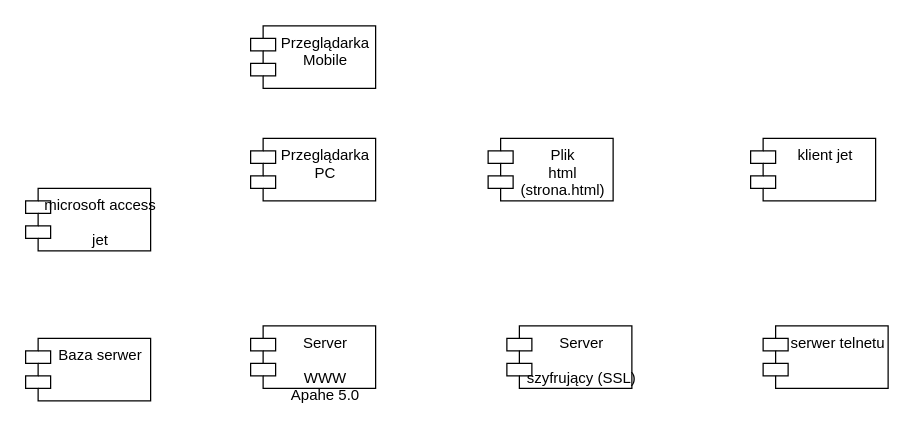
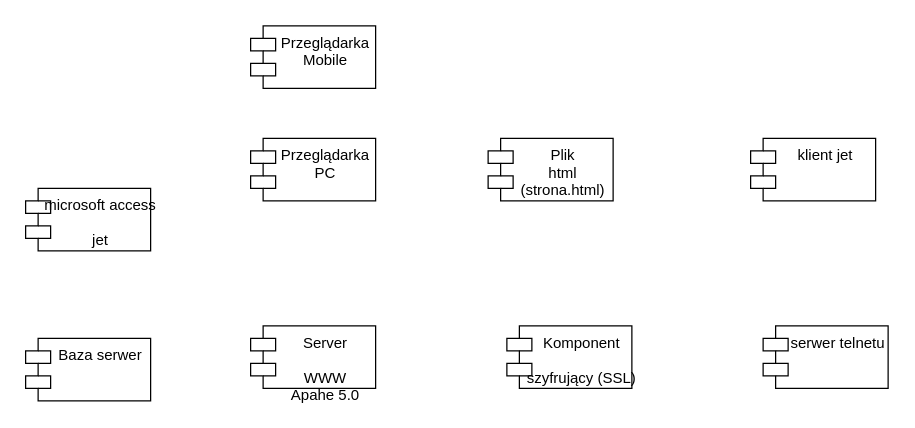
(581, 343) -> (581, 343)
